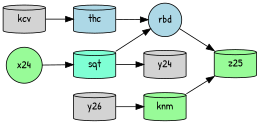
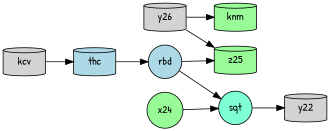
(130, 42) -> (197, 83)
(95, 64) -> (235, 108)
(165, 64) -> (306, 108)
(197, 87) -> (197, 37)
